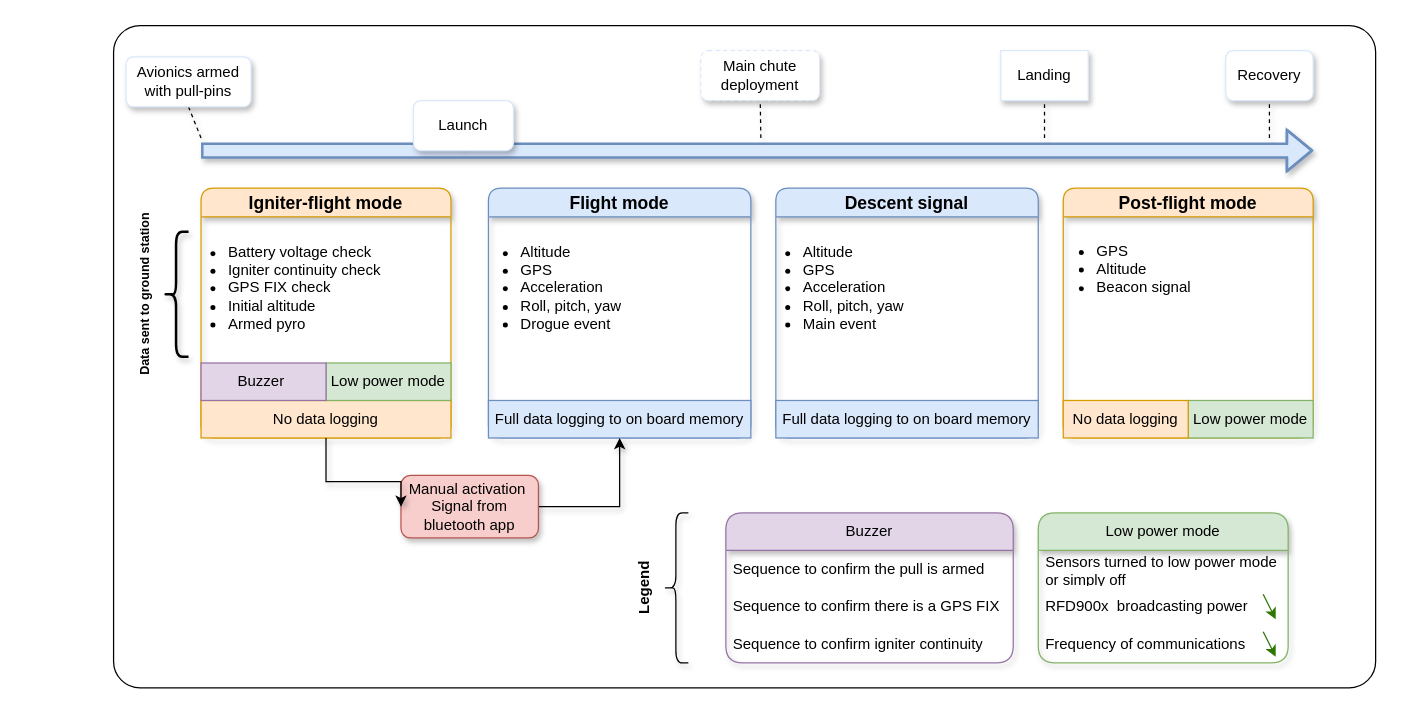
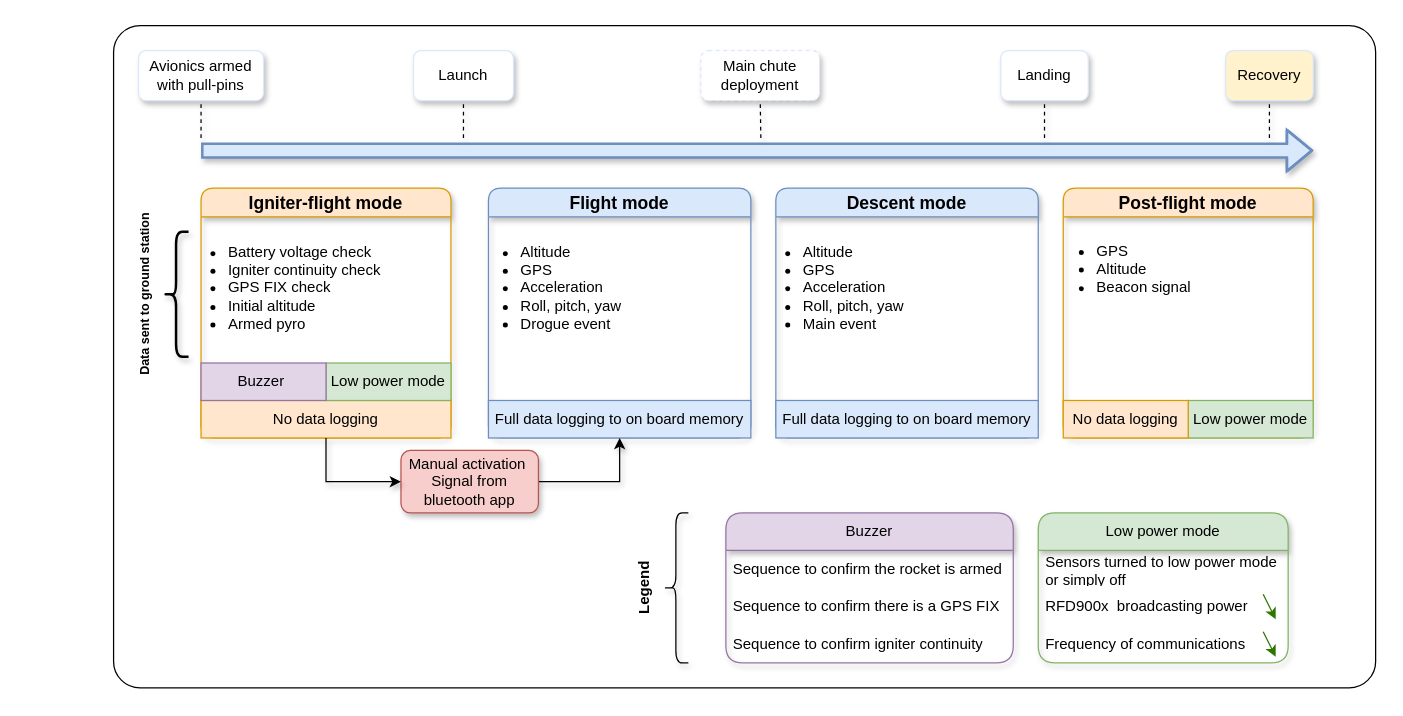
(1044, 76) -> (1044, 76)
(1269, 76) -> (1269, 76)
(188, 82) -> (201, 76)
(463, 126) -> (463, 76)
(907, 203) -> (907, 203)
(469, 507) -> (469, 482)
(869, 569) -> (871, 569)
